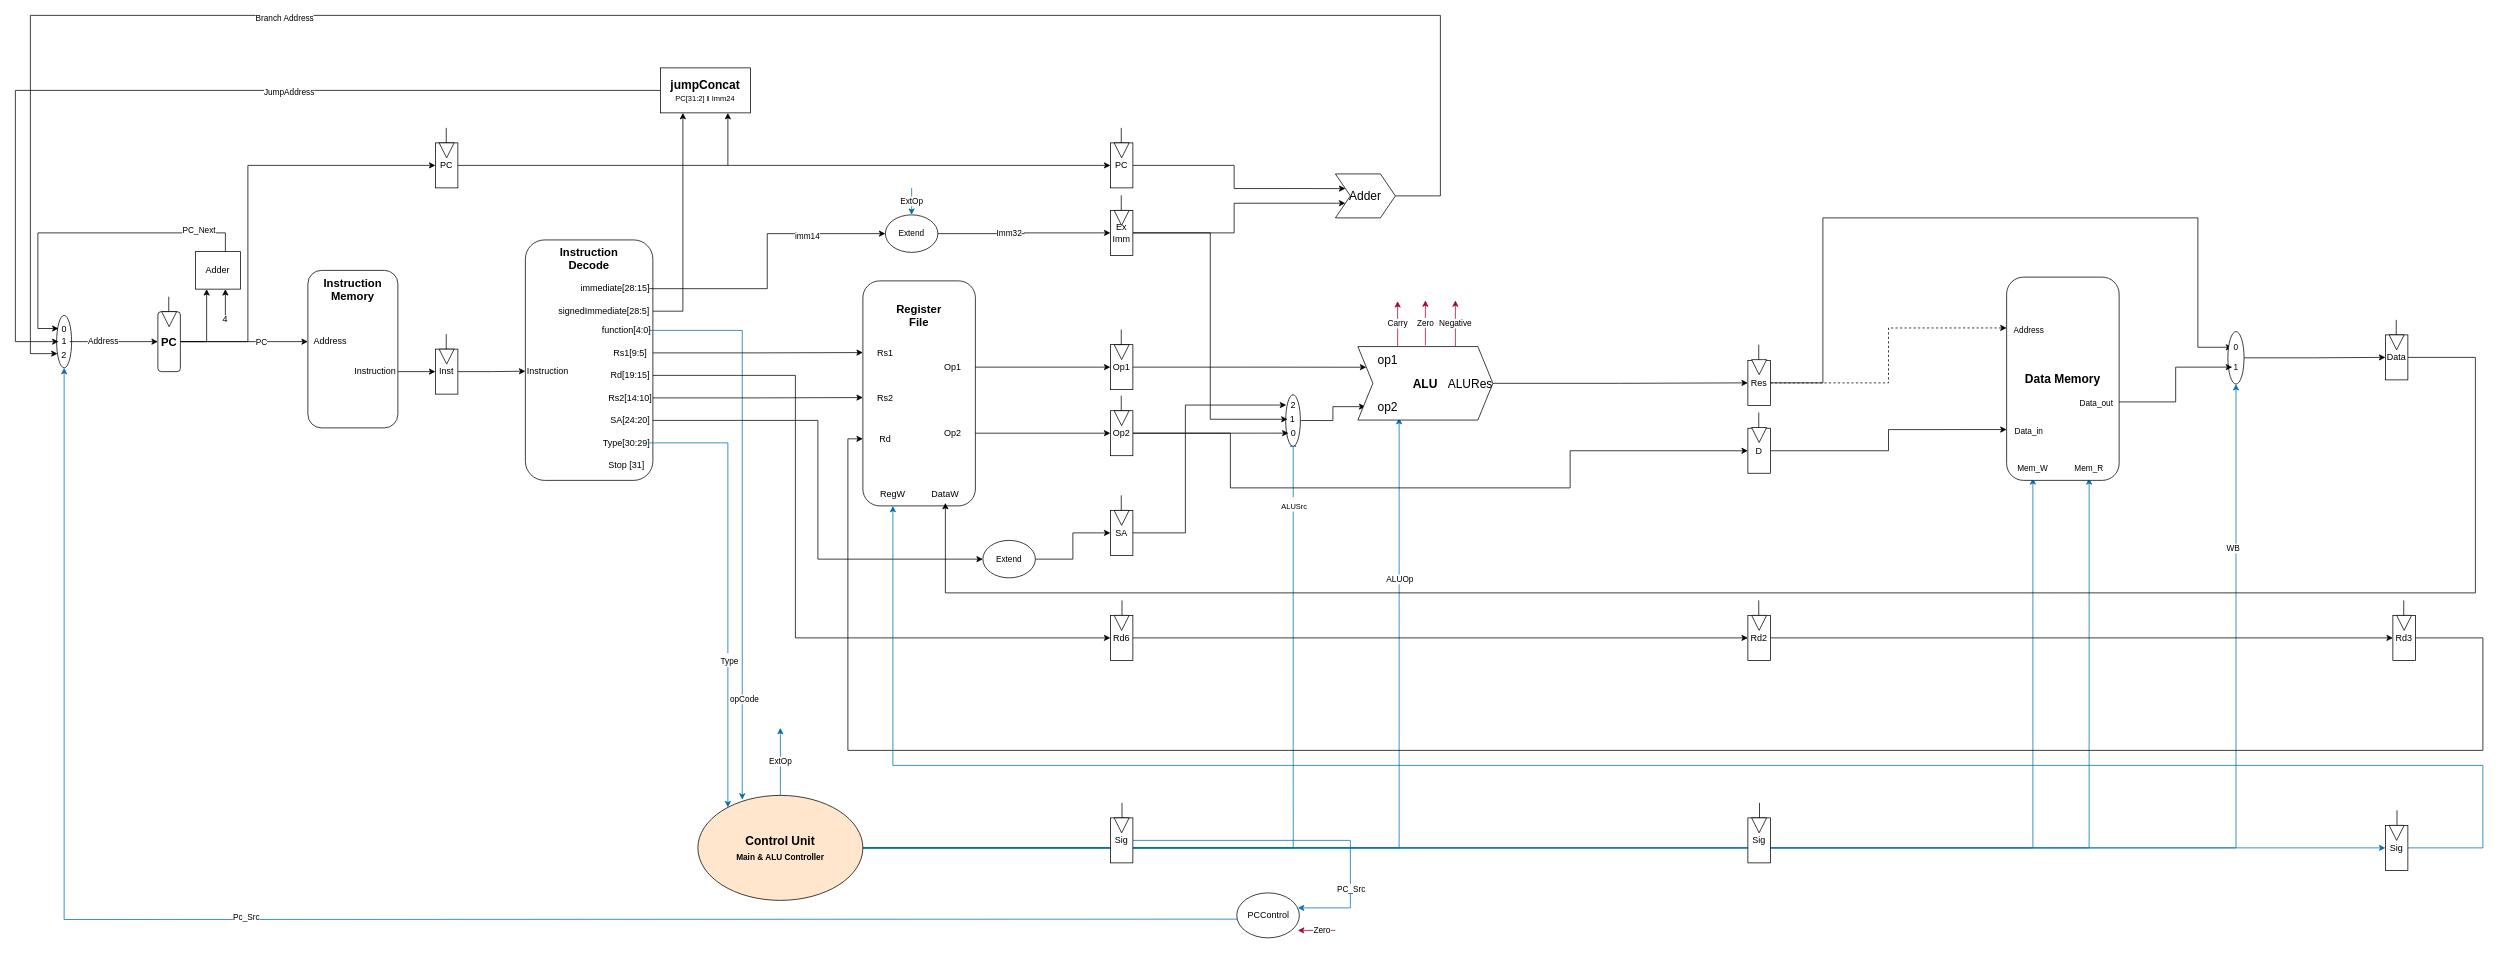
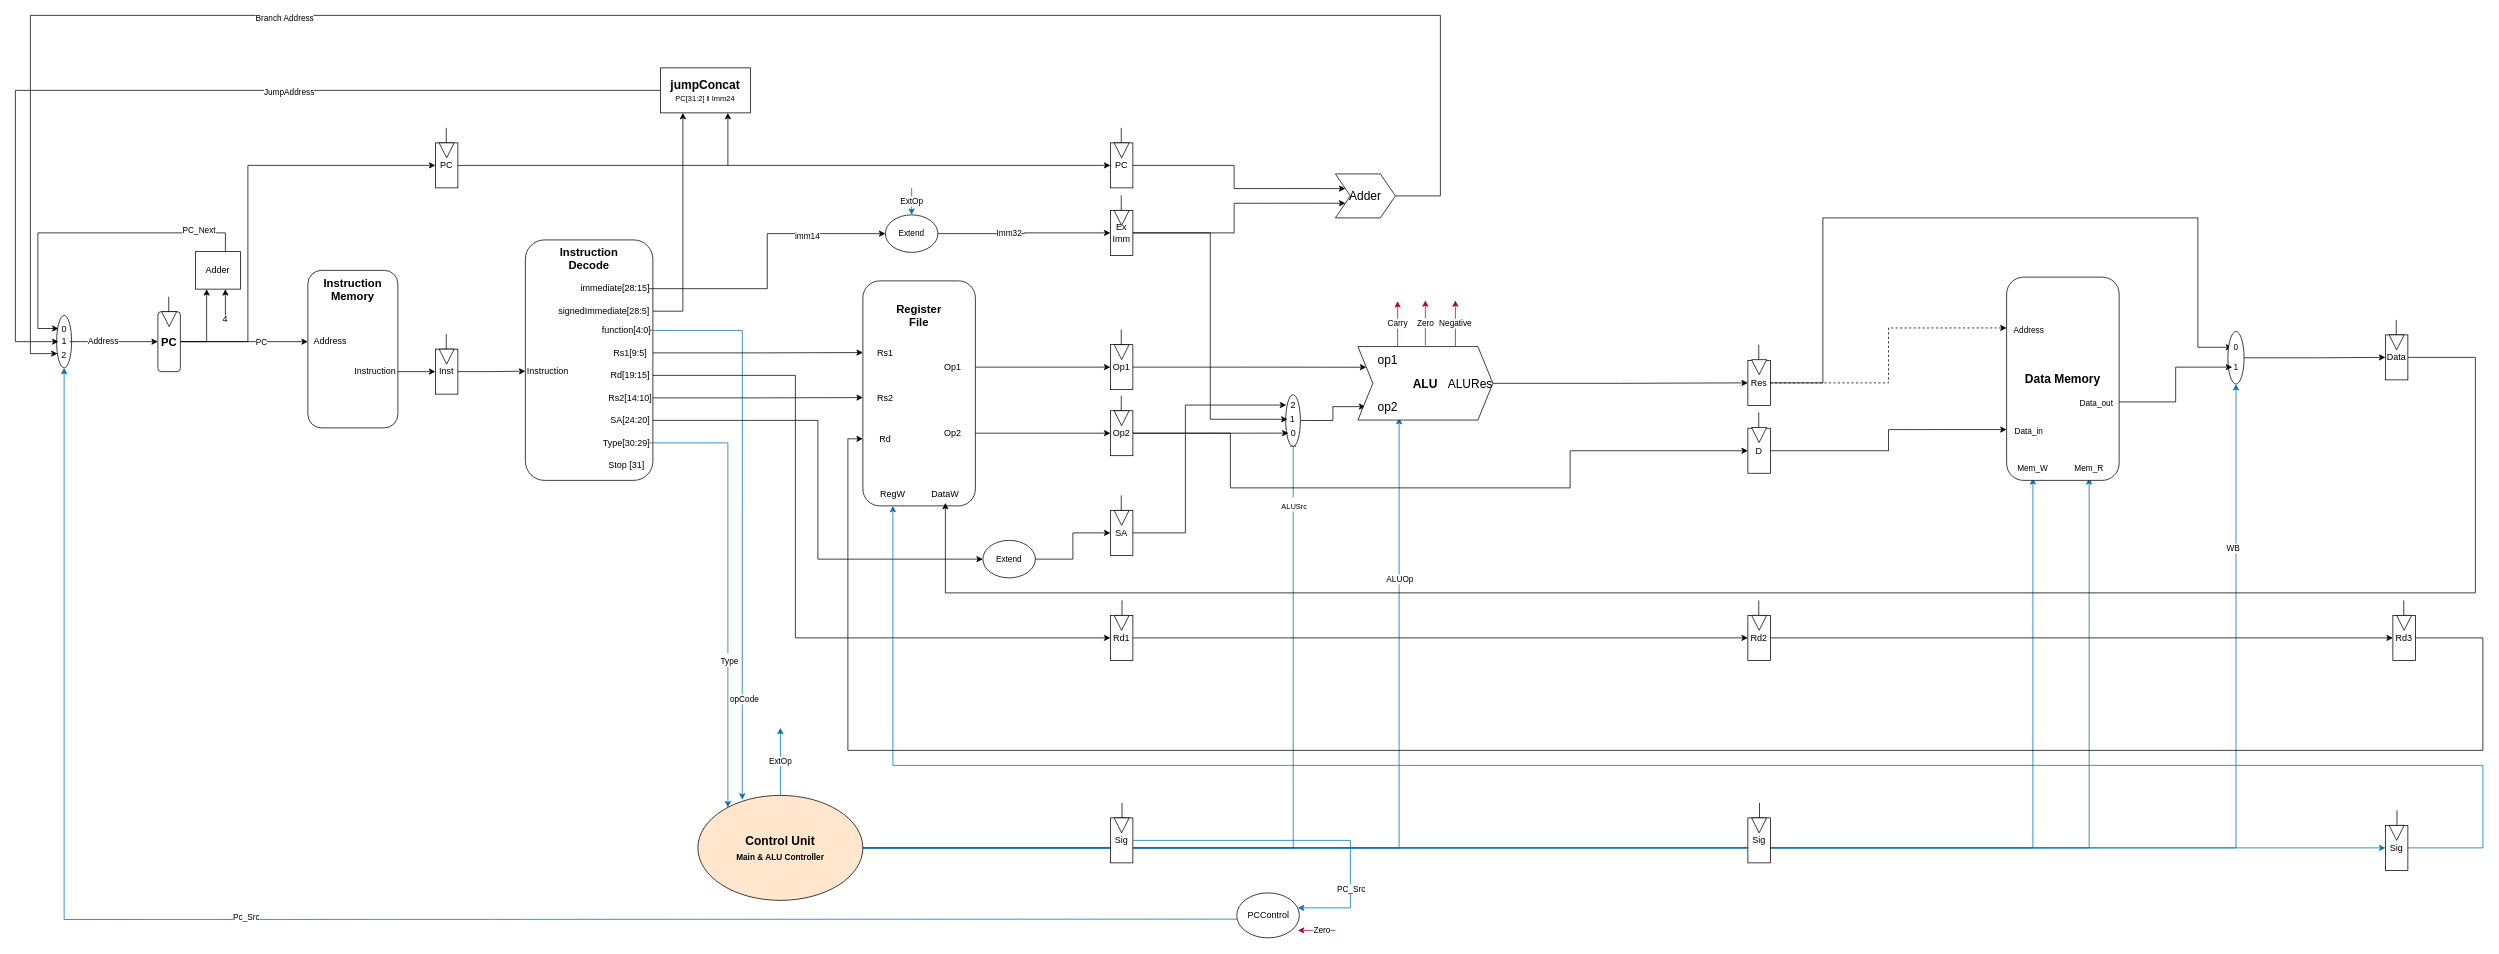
(1122, 638) -> (1122, 638)
